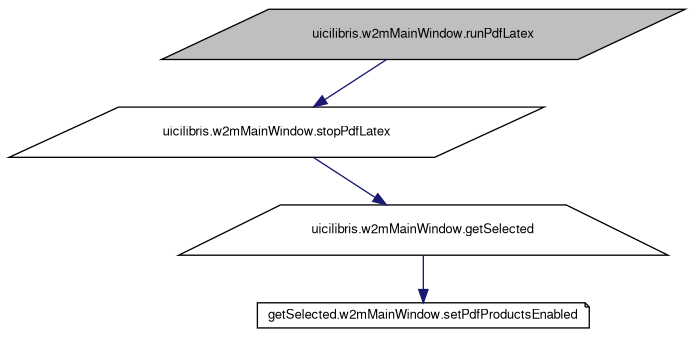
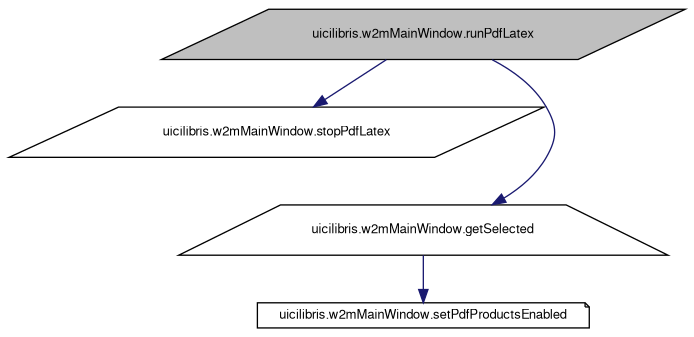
(344, 177) -> (554, 126)
(423, 315) -> (423, 315)
